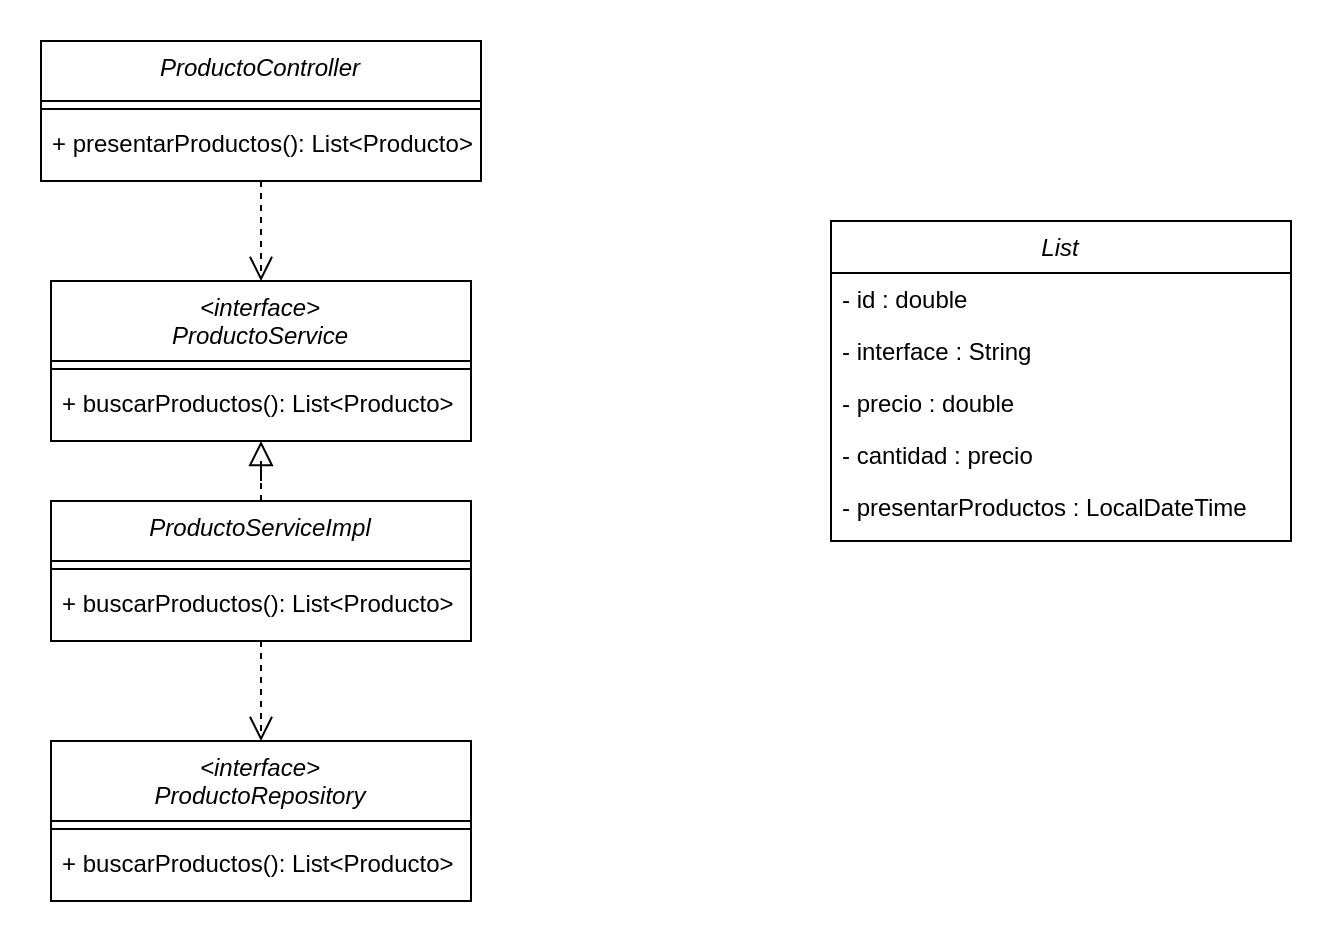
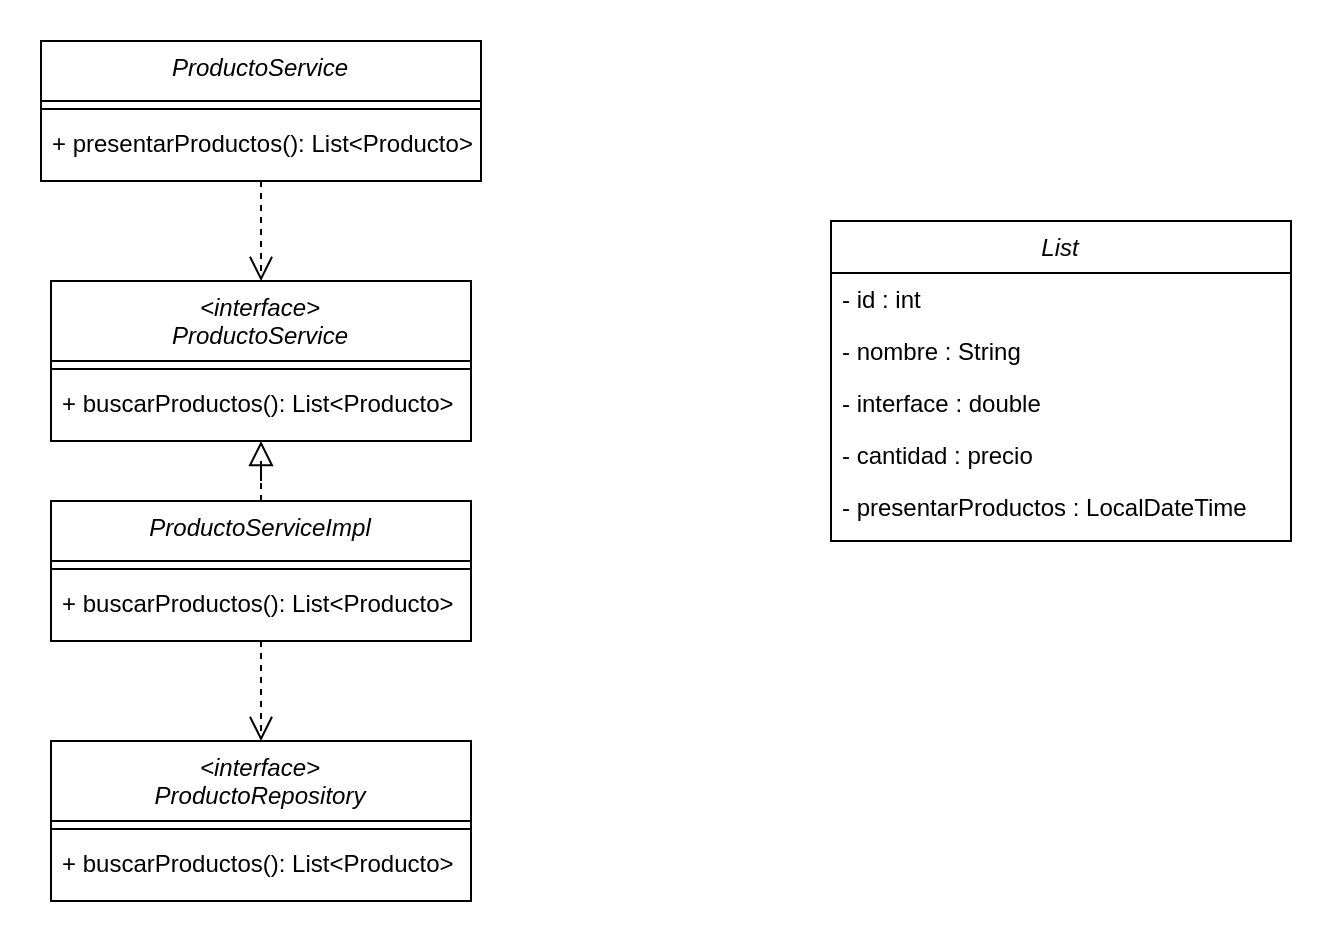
(260, 68) -> (260, 68)
(911, 300) -> (890, 300)
(958, 352) -> (941, 352)
(938, 404) -> (958, 404)
